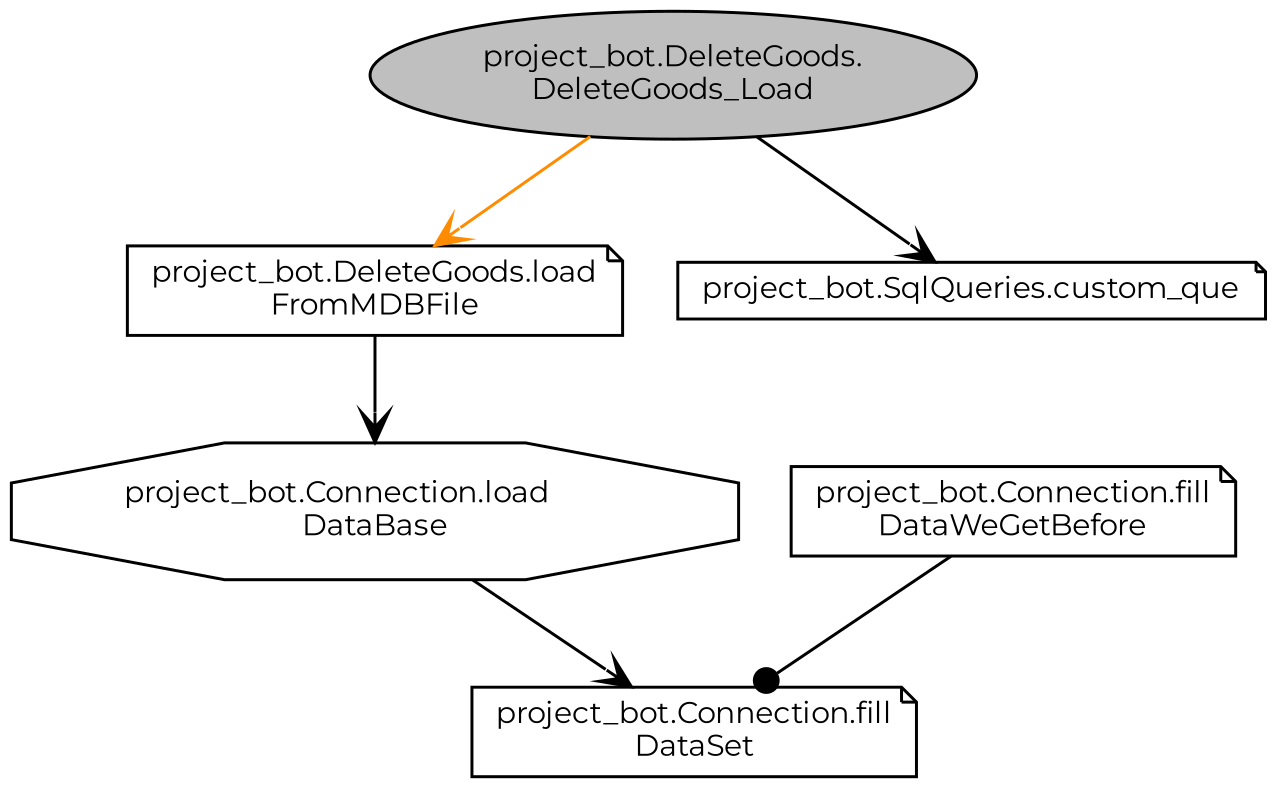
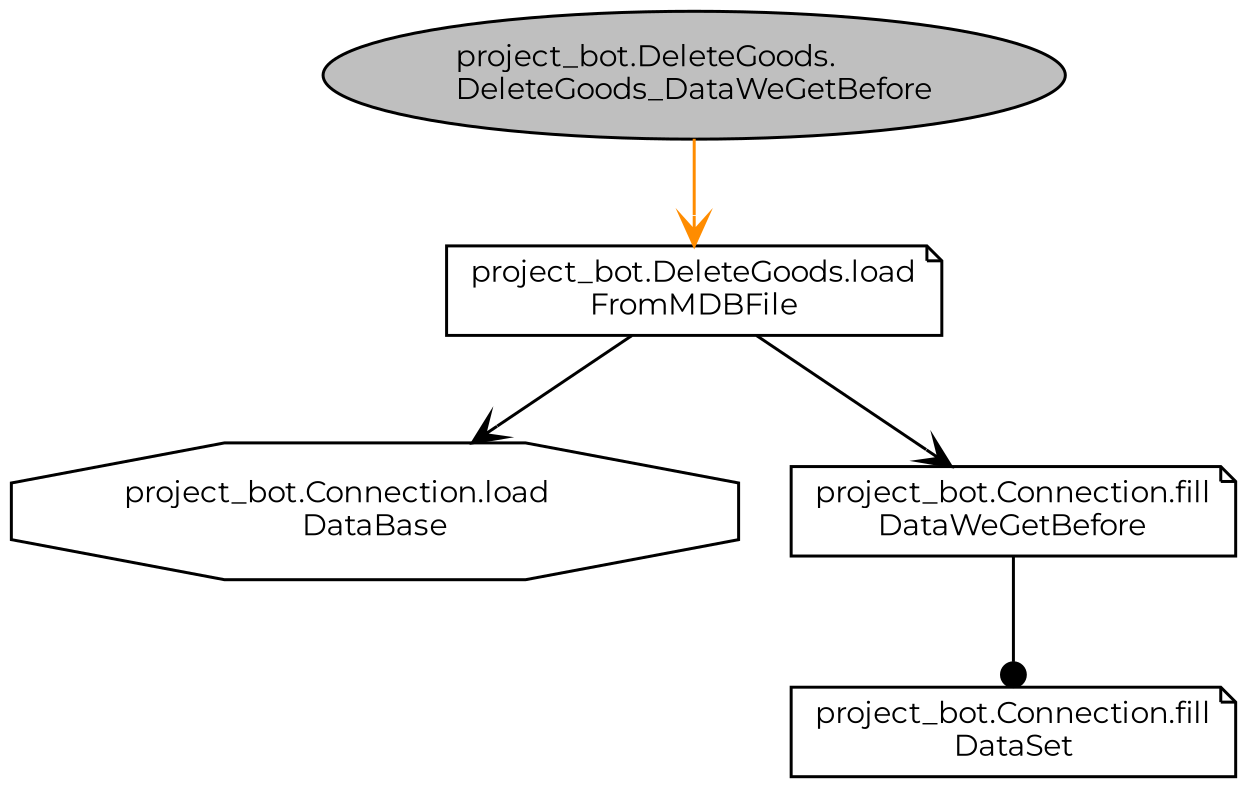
(673, 75) -> (694, 75)
(972, 291) -> none
none -> (841, 393)
(539, 625) -> none
